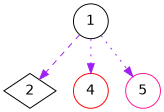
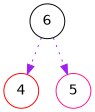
(91, 21) -> (47, 21)
(30, 91) -> none
